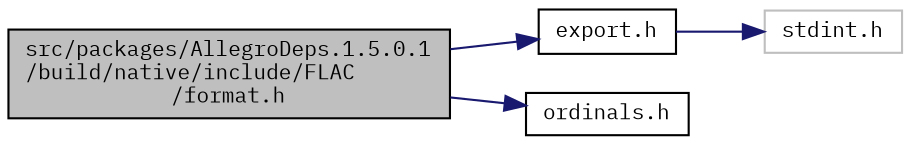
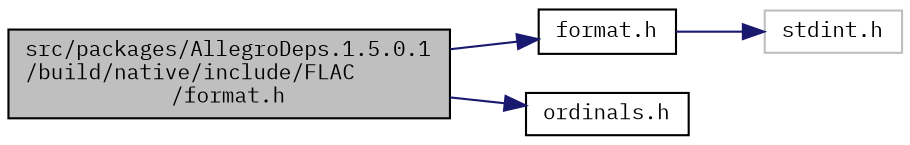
(607, 32) -> (607, 32)
